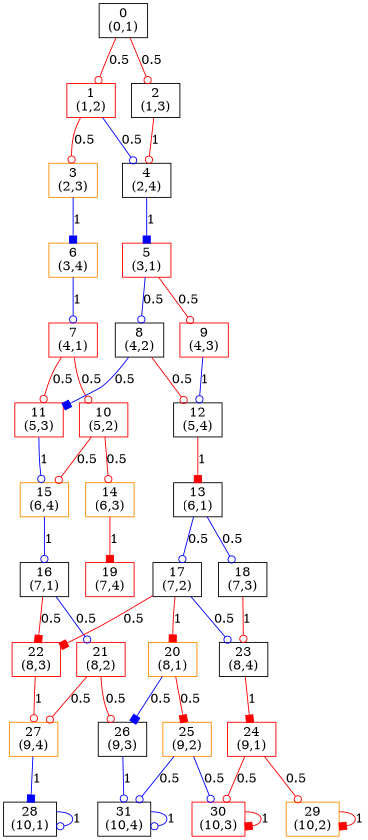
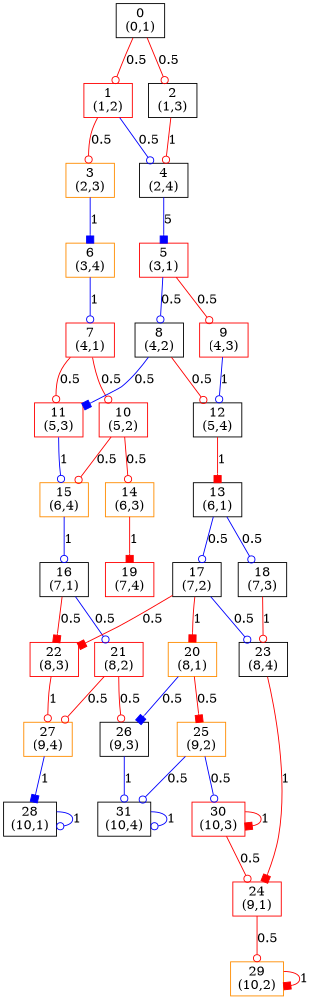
(151, 220) -> (168, 220)
(236, 776) -> (236, 856)
